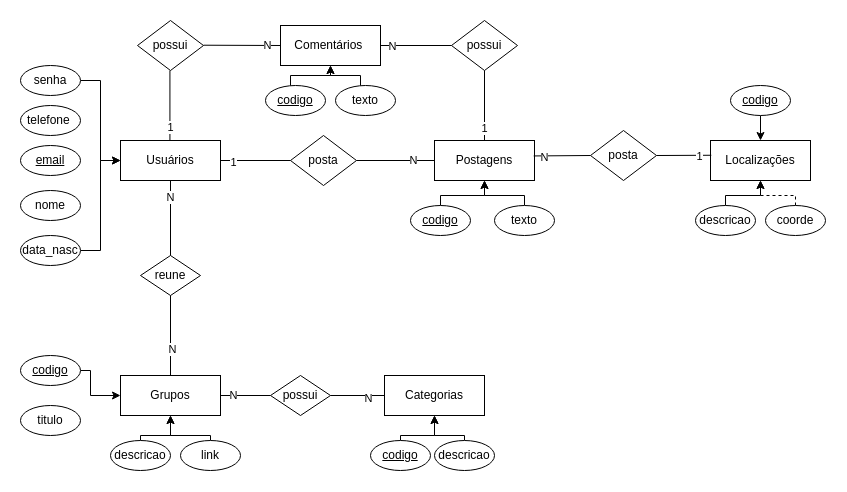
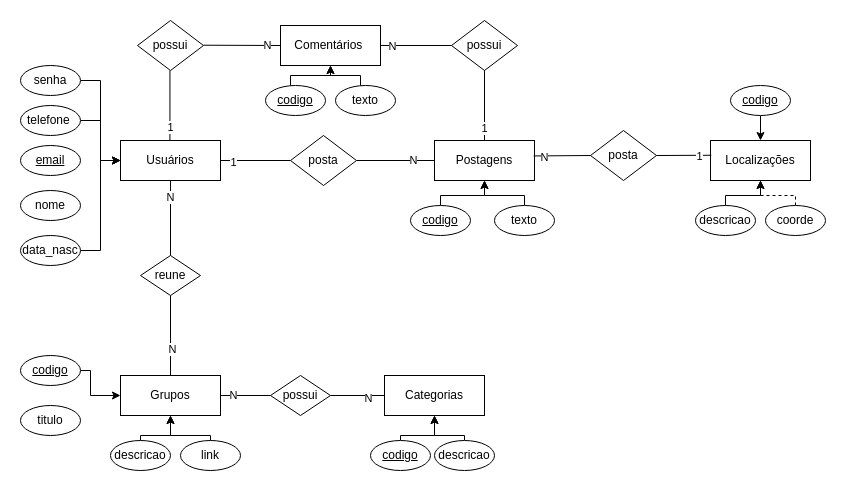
none -> (90, 121)
